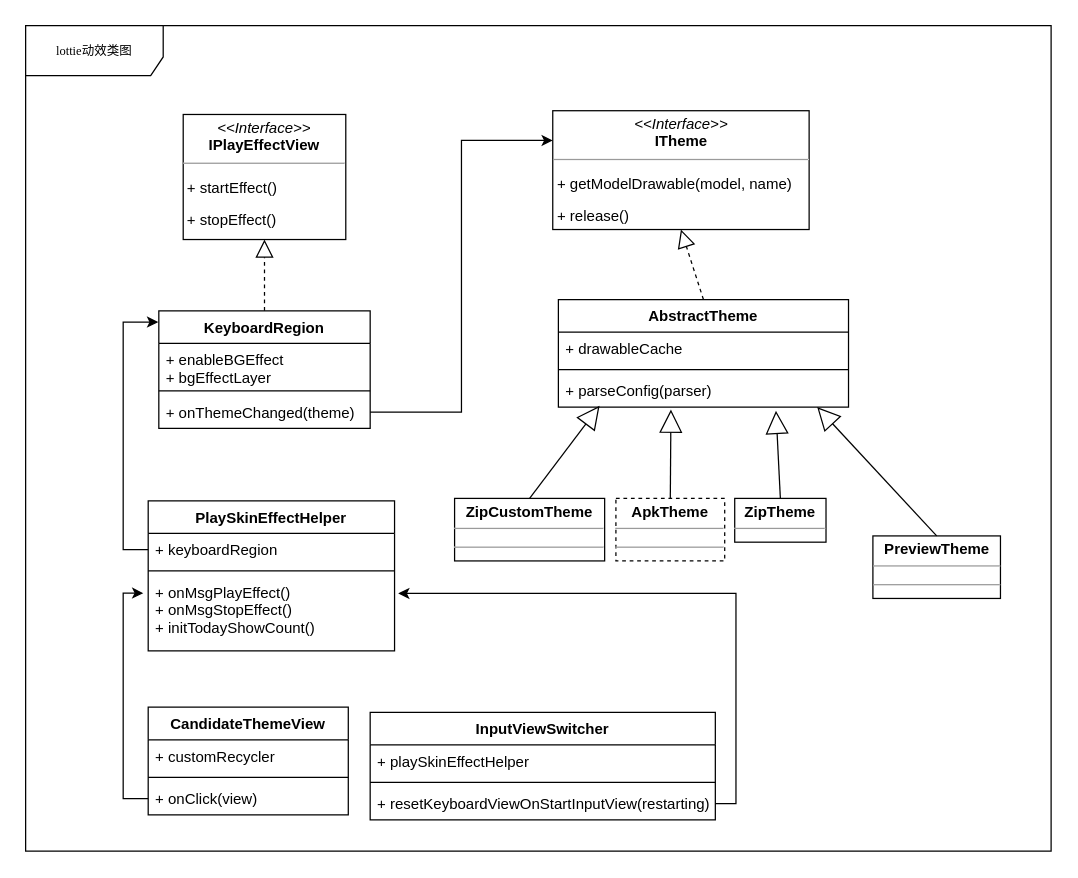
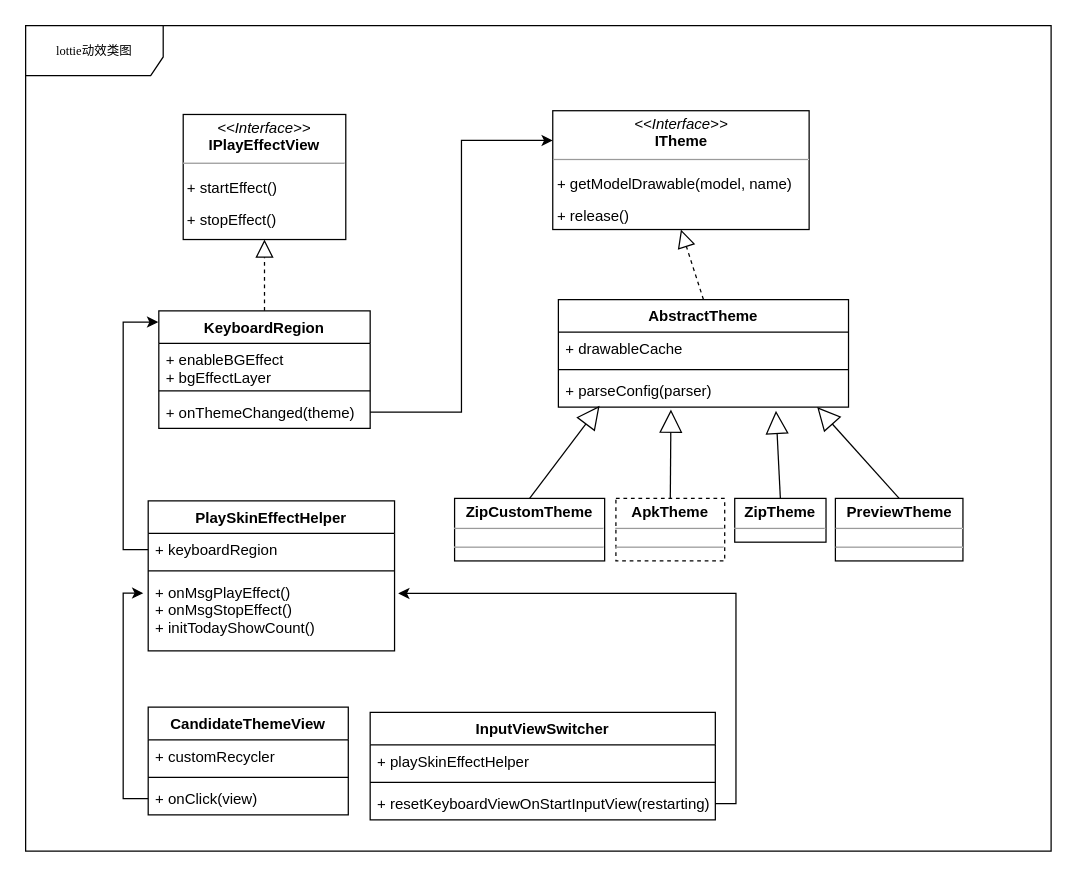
(936, 567) -> (899, 529)
